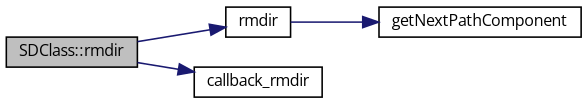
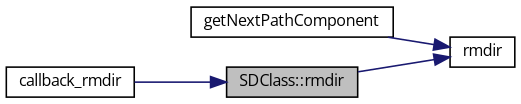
(326, 22) -> (411, 41)
(158, 66) -> (172, 82)
